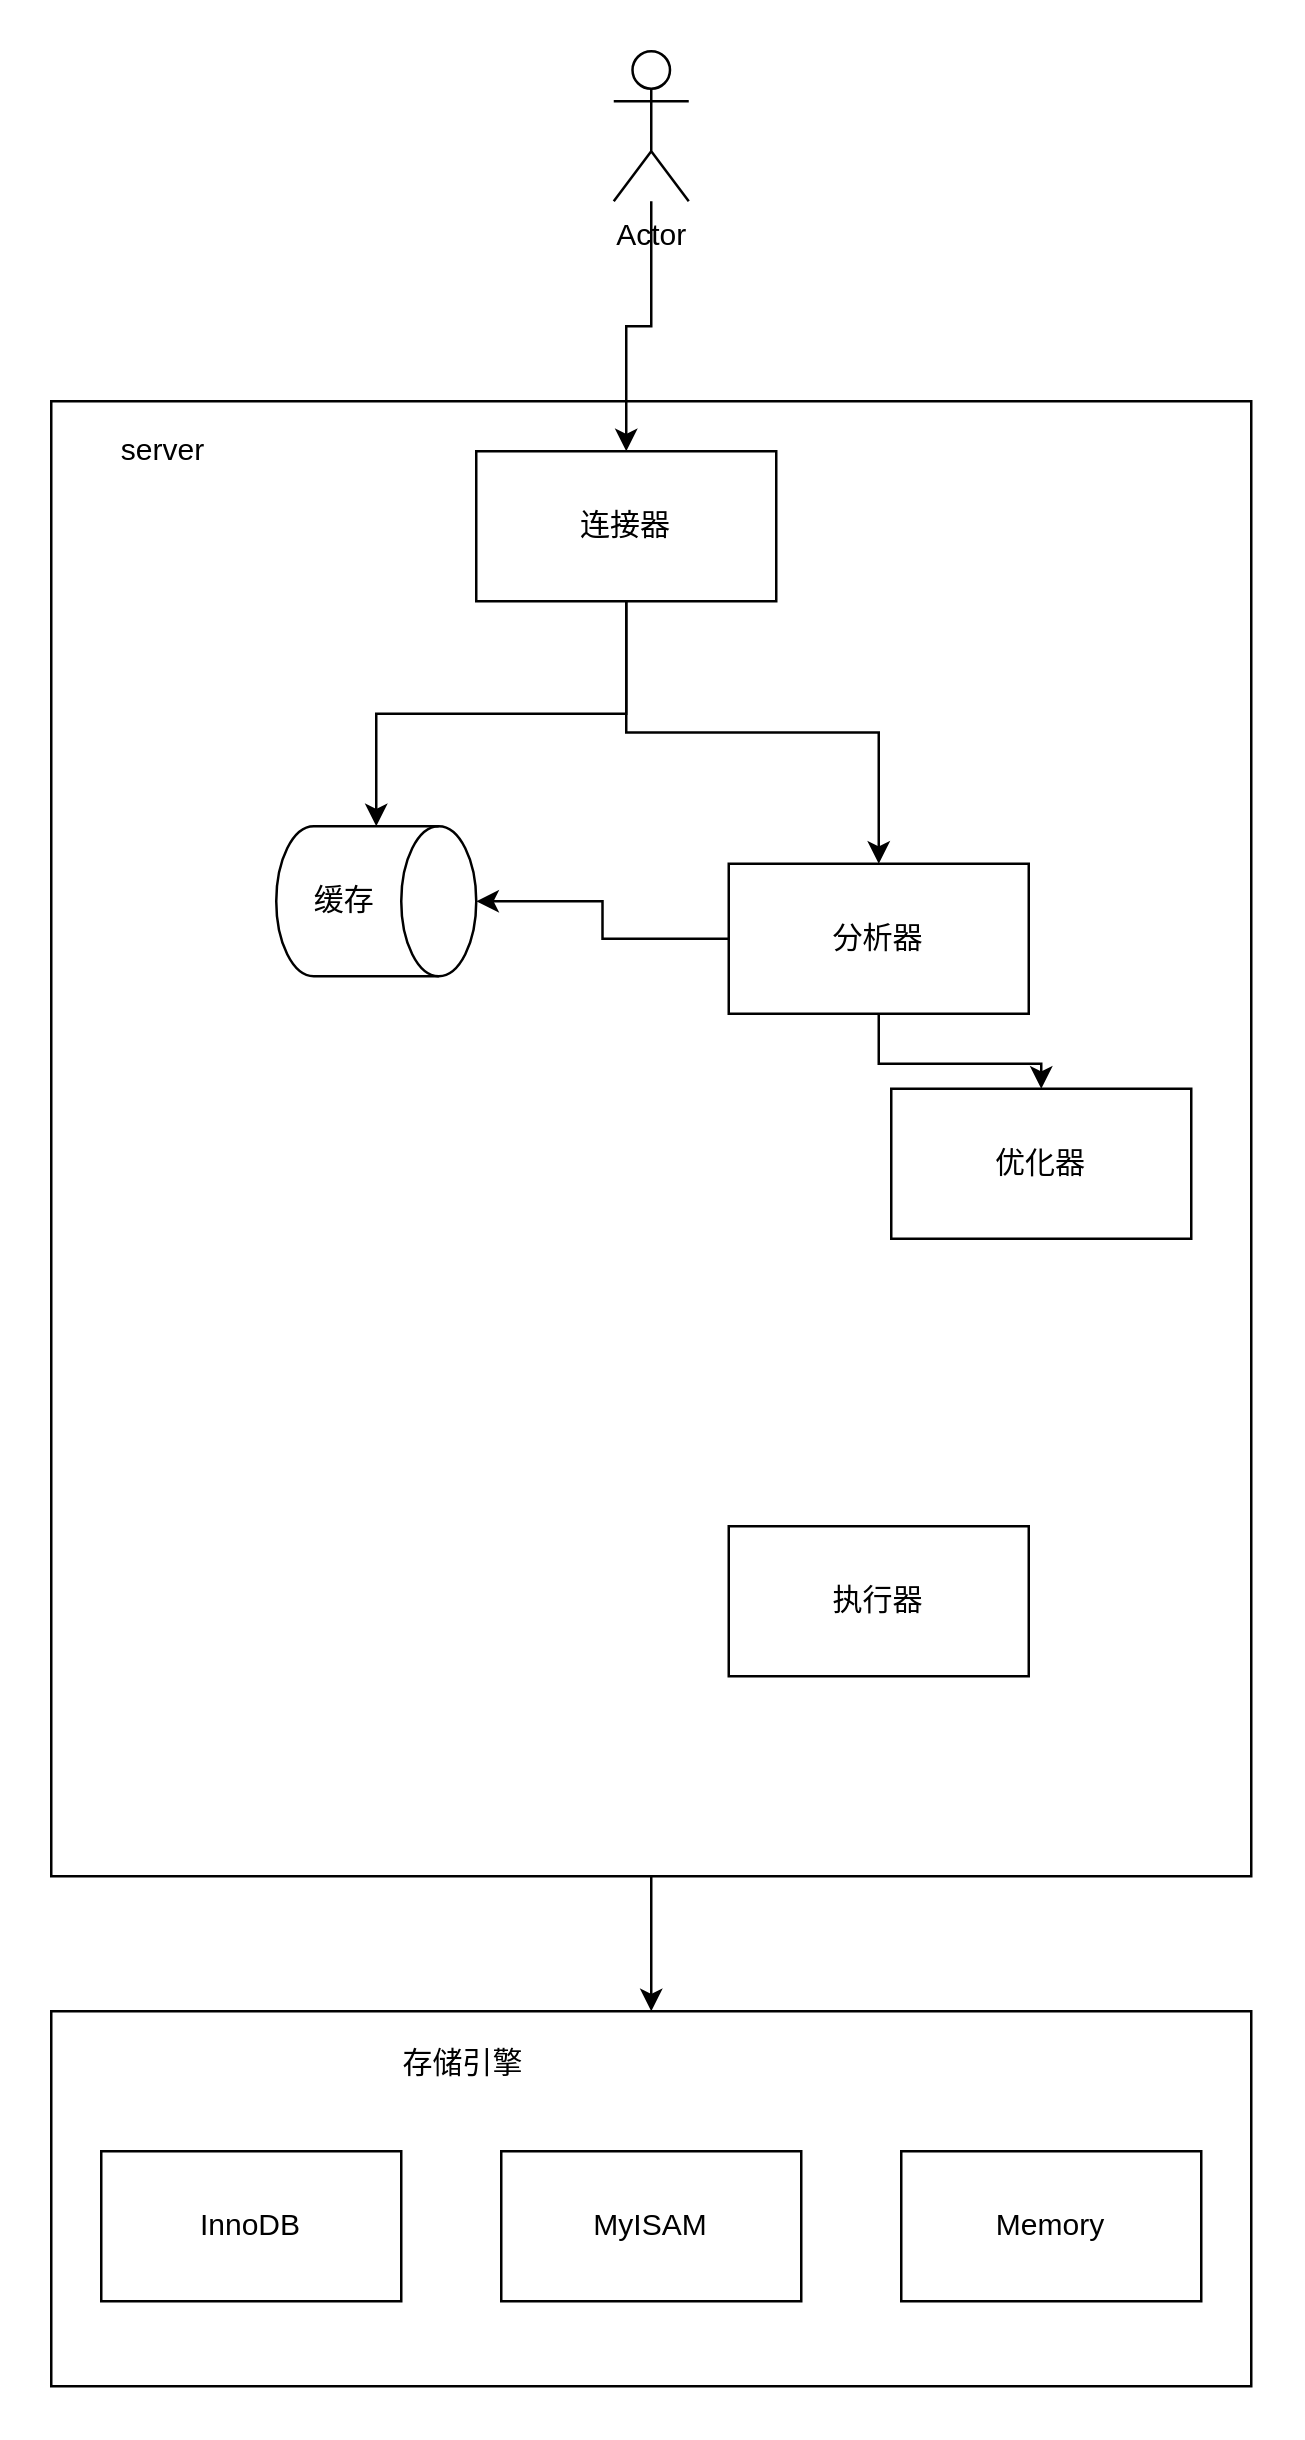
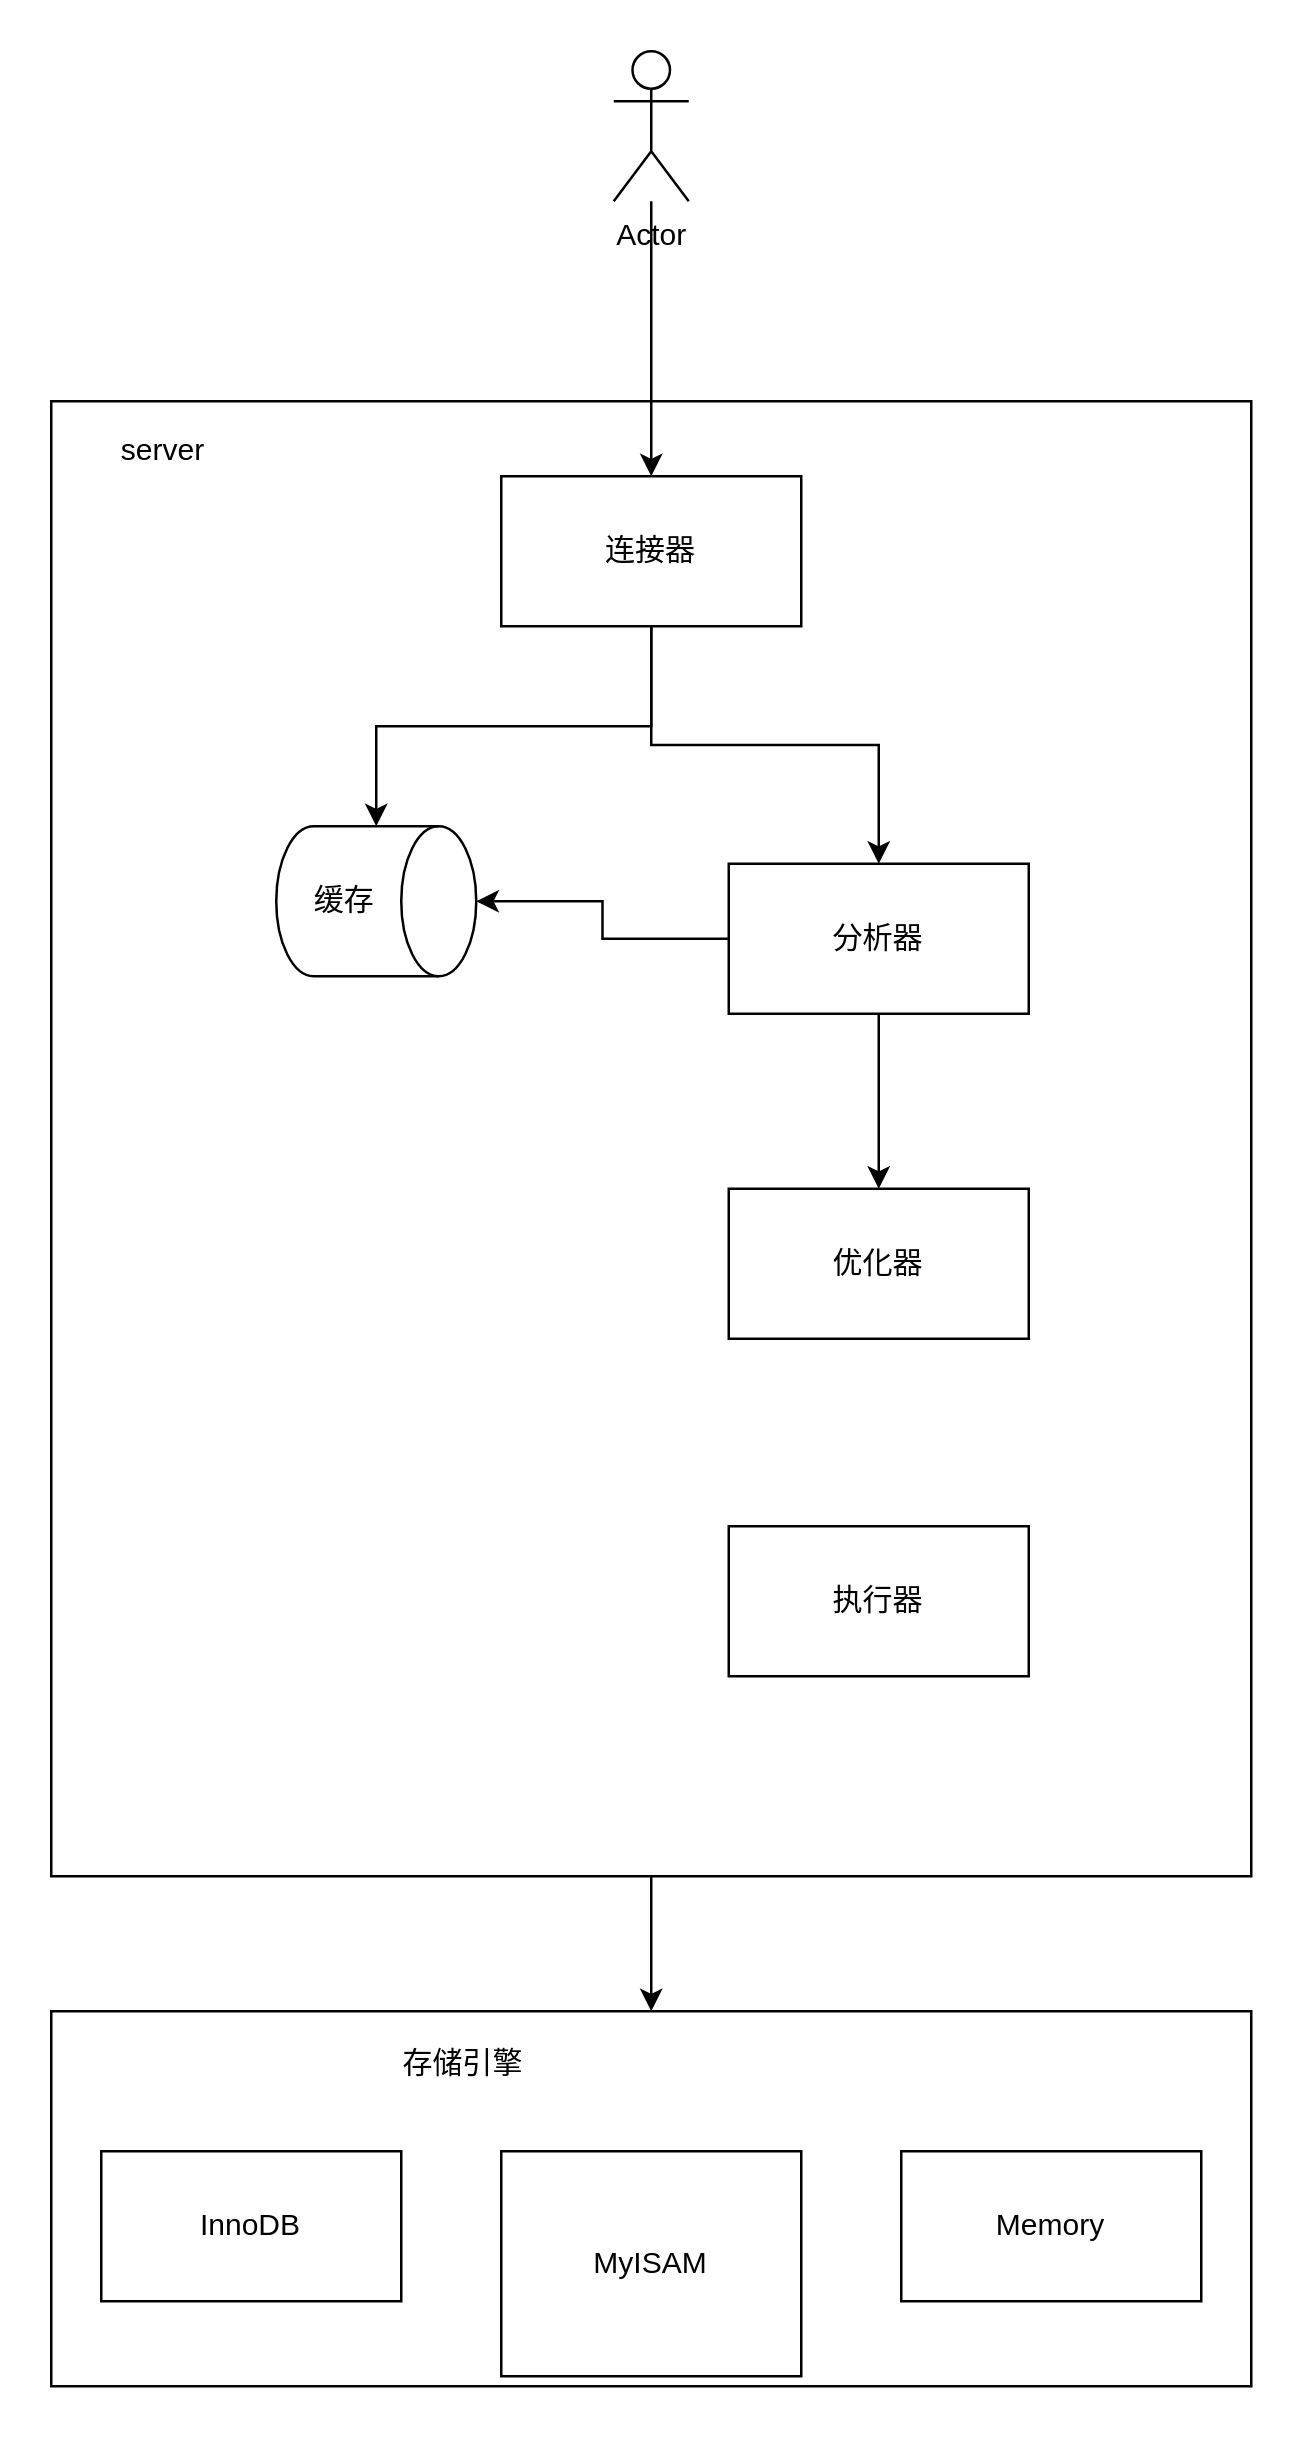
(626, 526) -> (651, 551)
(1041, 1164) -> (879, 1264)
(651, 2226) -> (651, 2264)
